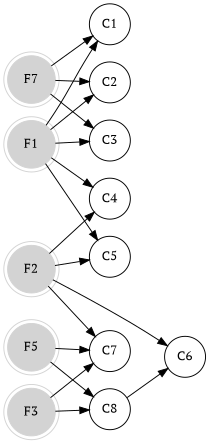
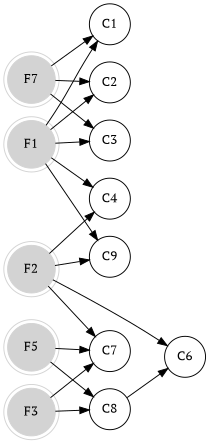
(110, 257) -> (110, 257)
